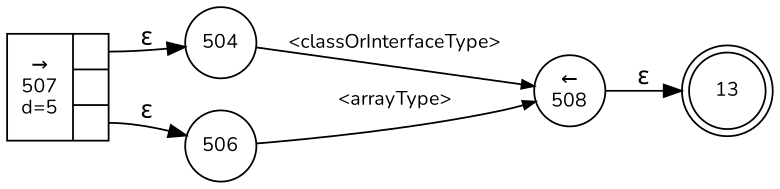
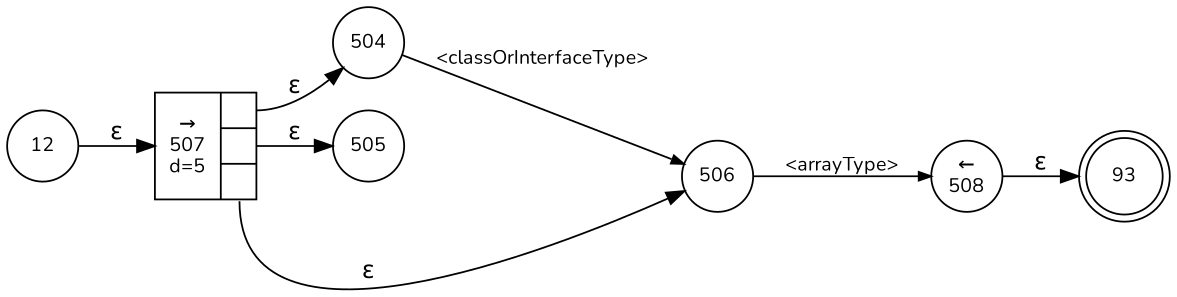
(389, 66) -> (537, 107)
(727, 91) -> (1124, 176)
none -> (43, 146)
none -> (369, 146)
